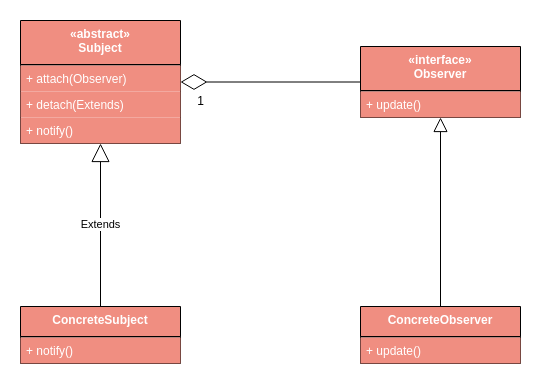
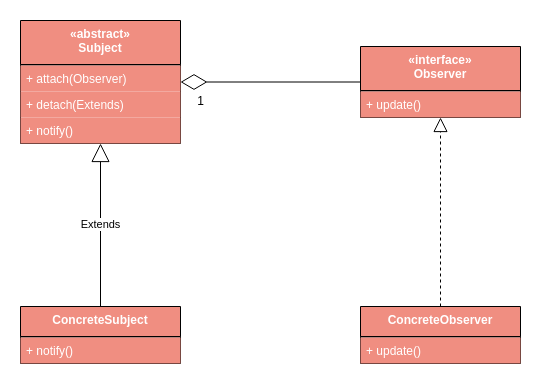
(441, 219) -> (441, 219)
